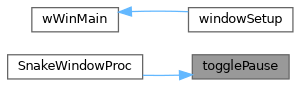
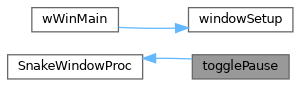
(160, 11) -> (147, 28)
(161, 75) -> (174, 58)
